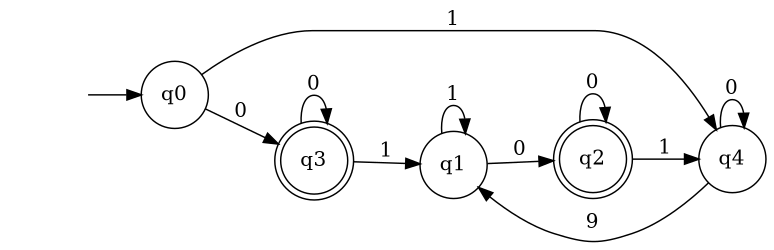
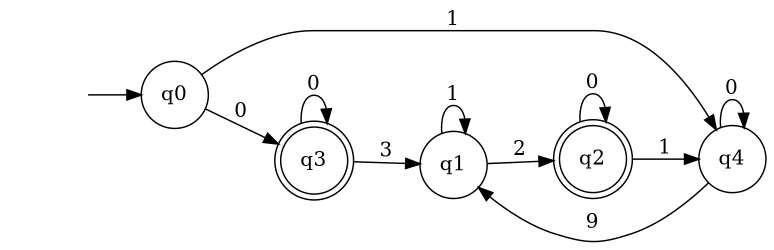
(520, 150) -> (520, 150)
(387, 151) -> (387, 151)
